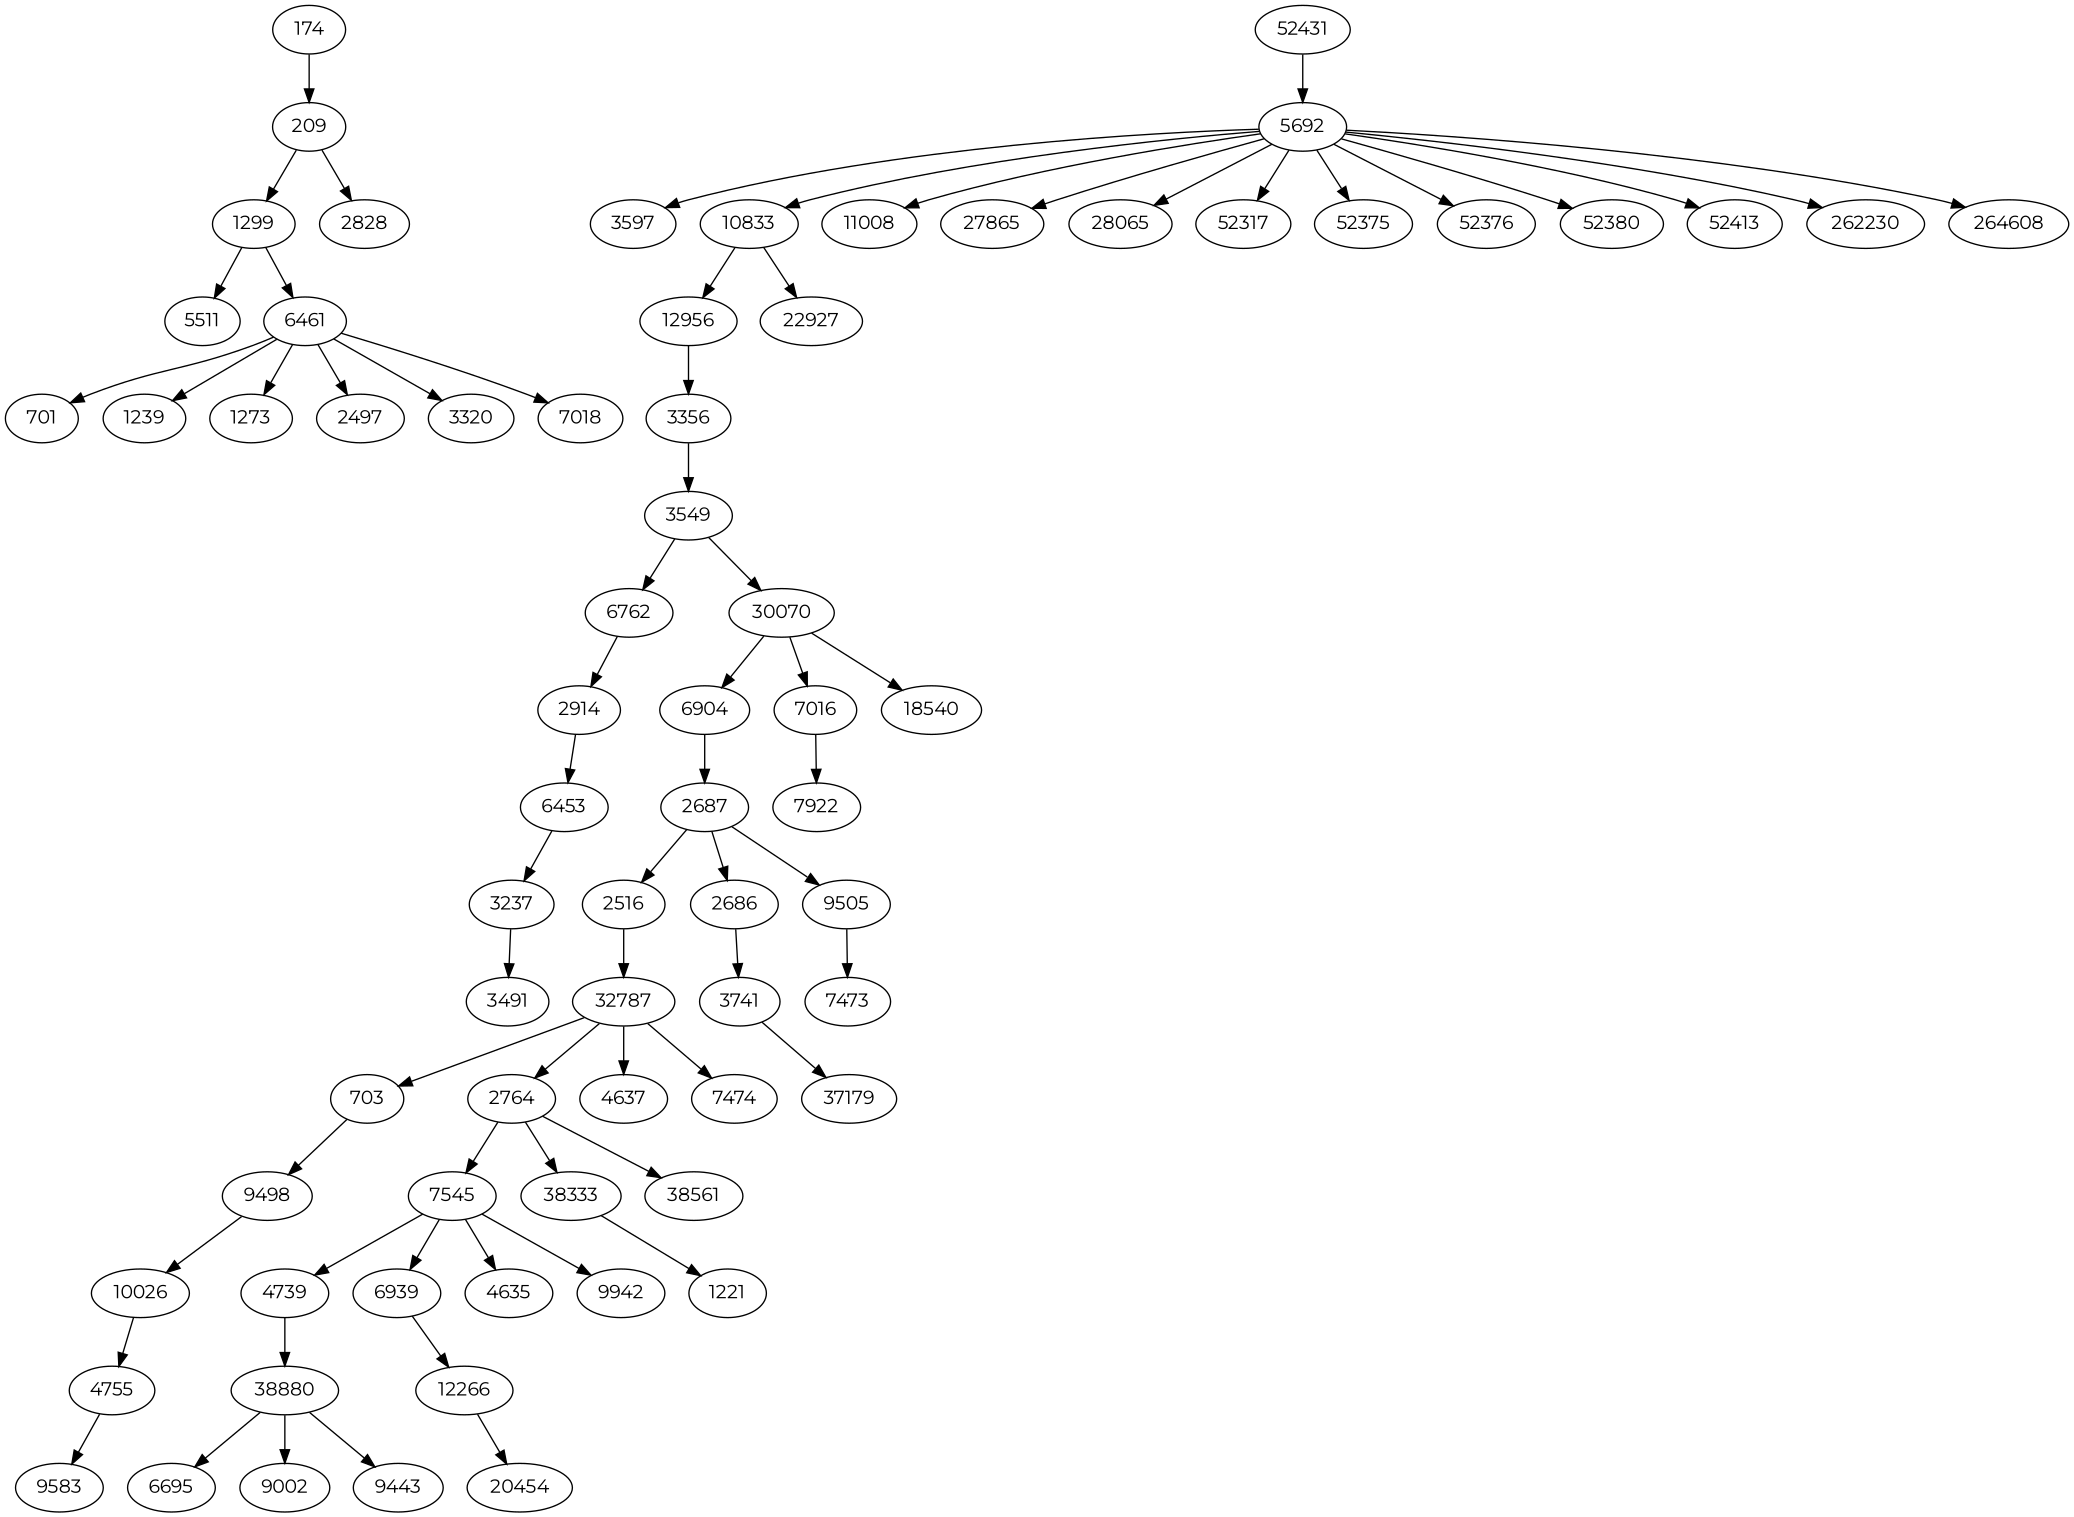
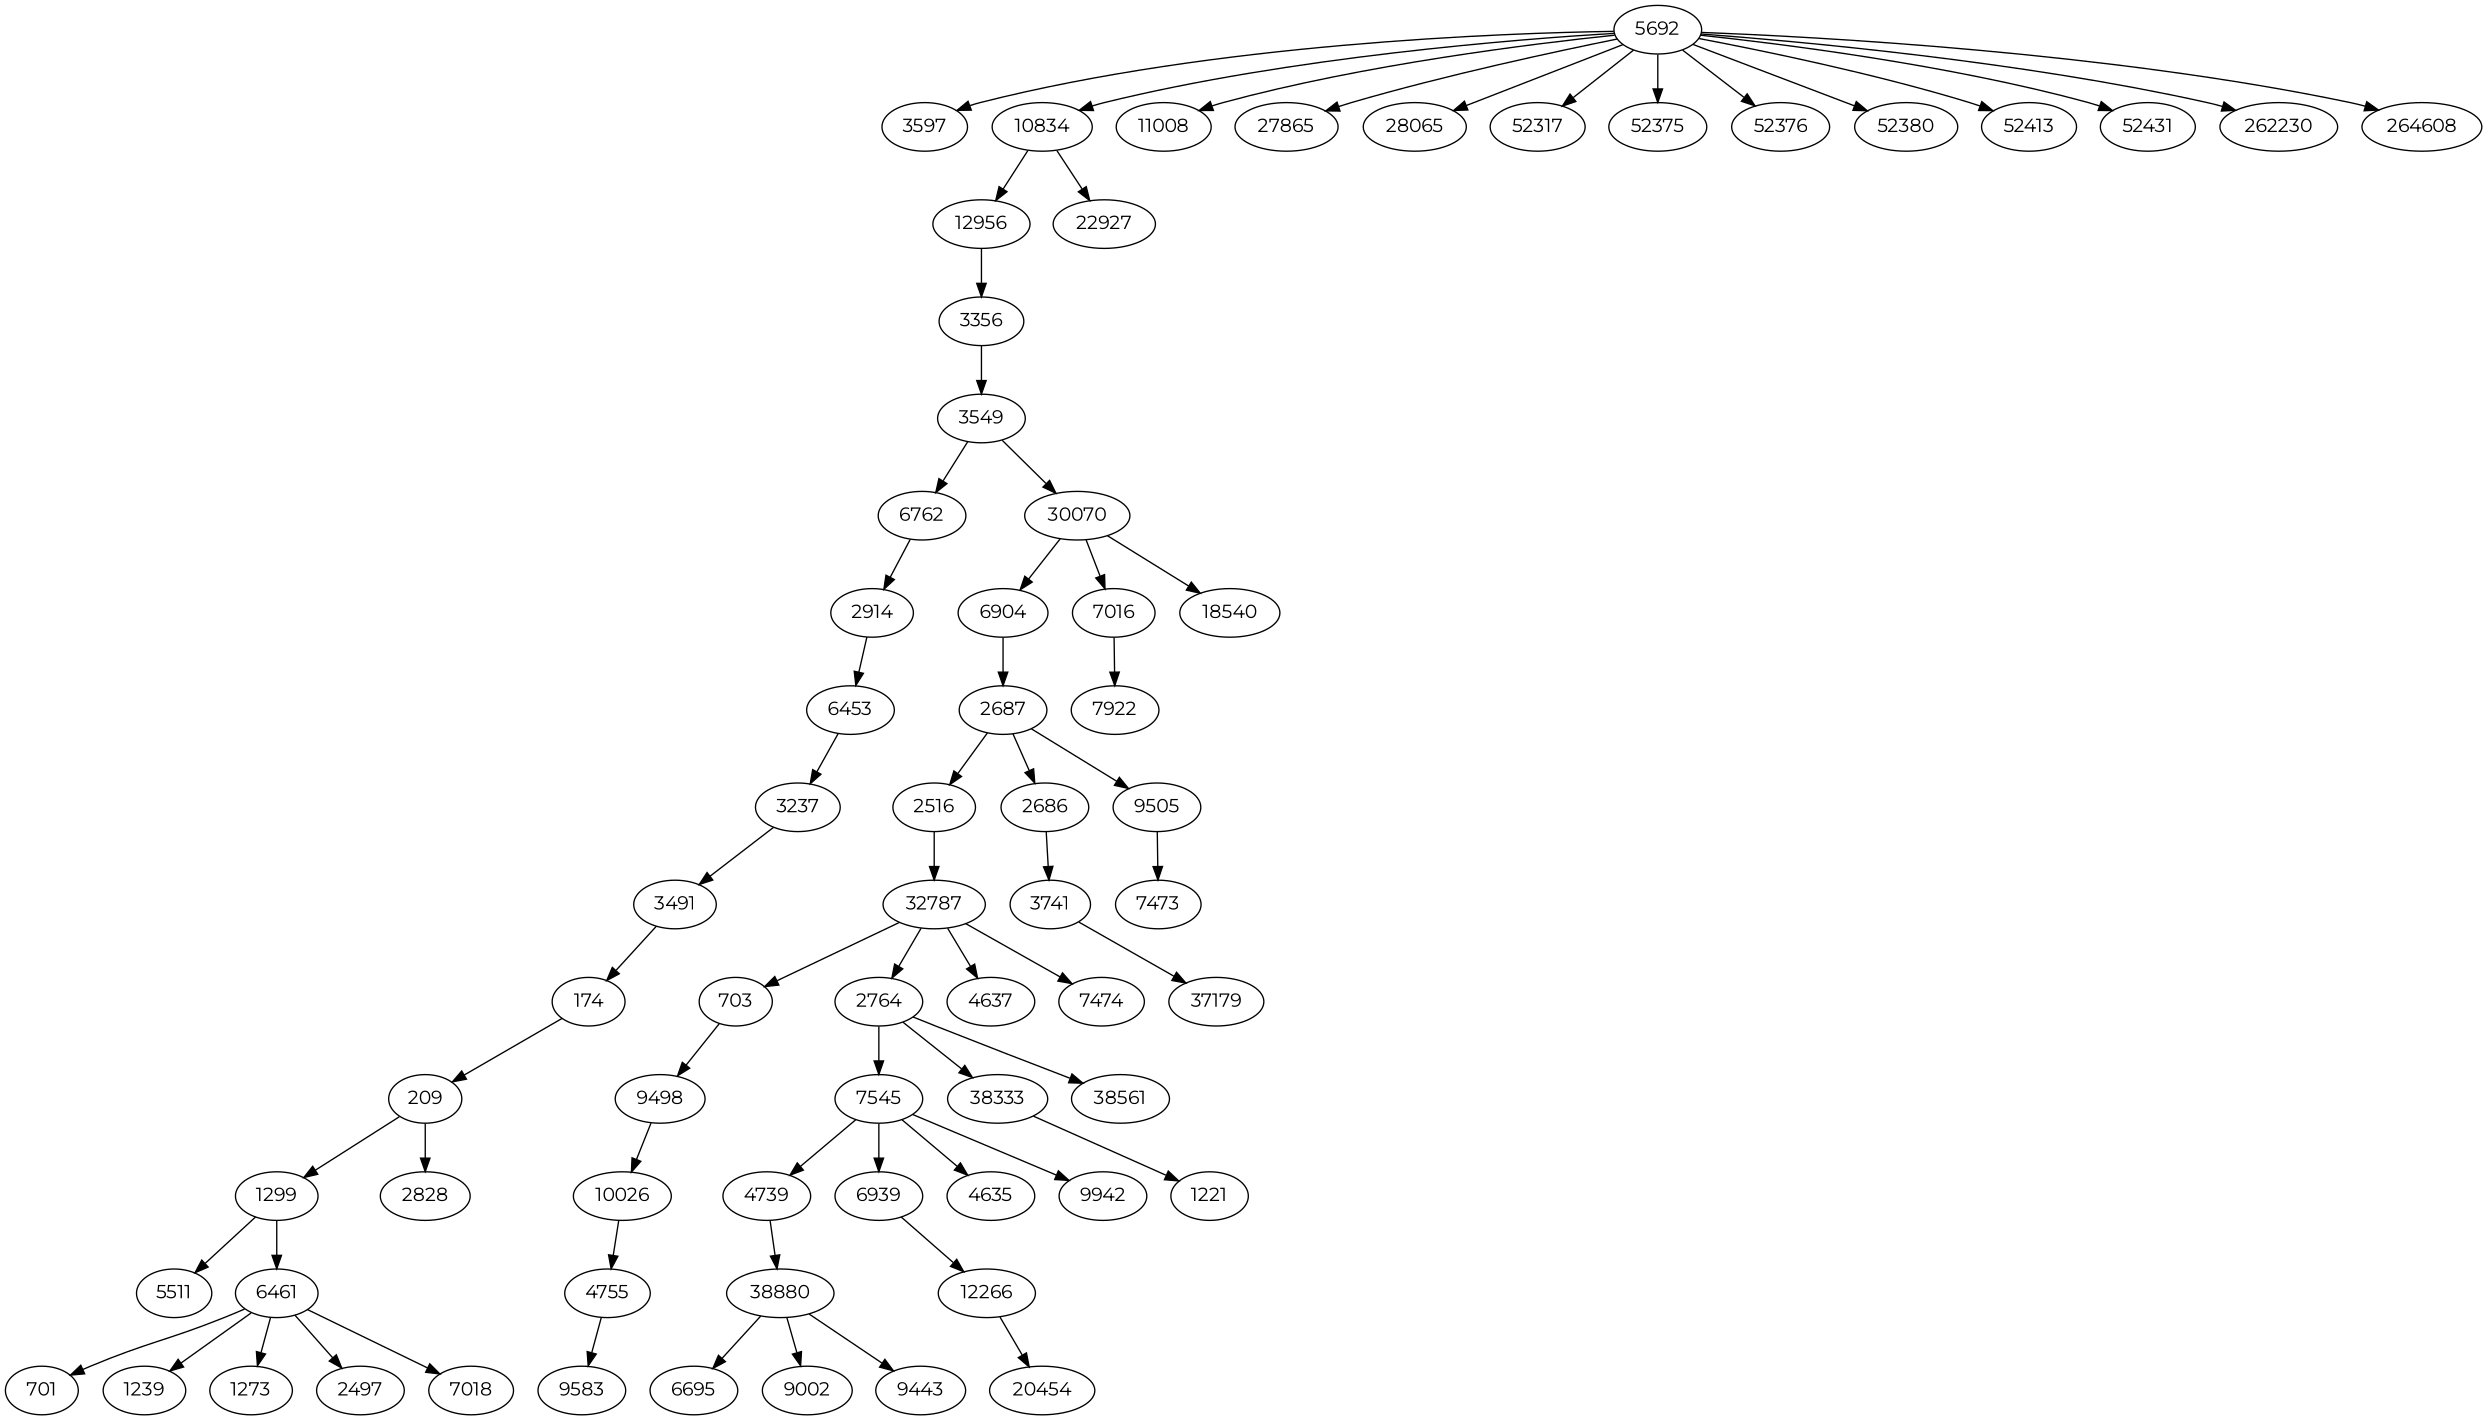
(1303, 72) -> (1901, 63)
(749, 224) -> (1042, 127)
(471, 418) -> none
none -> (636, 948)
